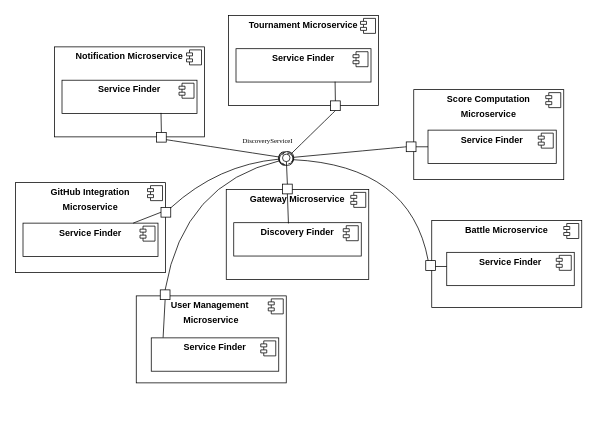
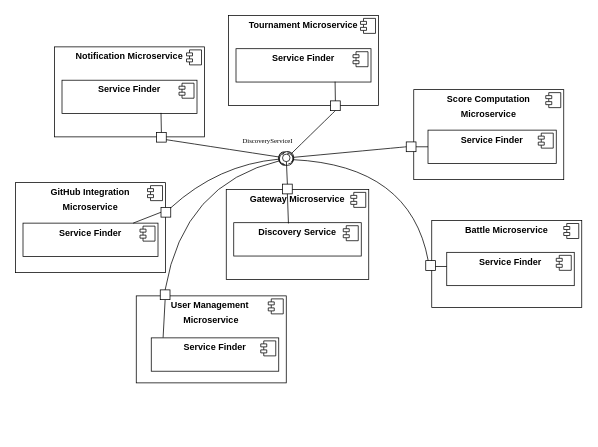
(270, 222) -> (273, 222)
